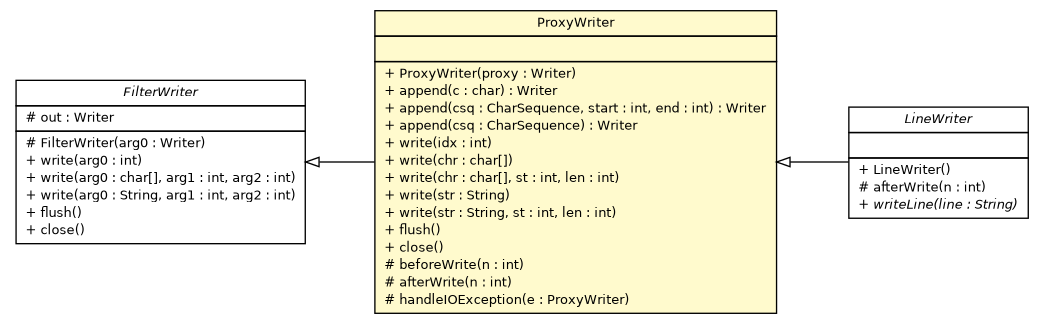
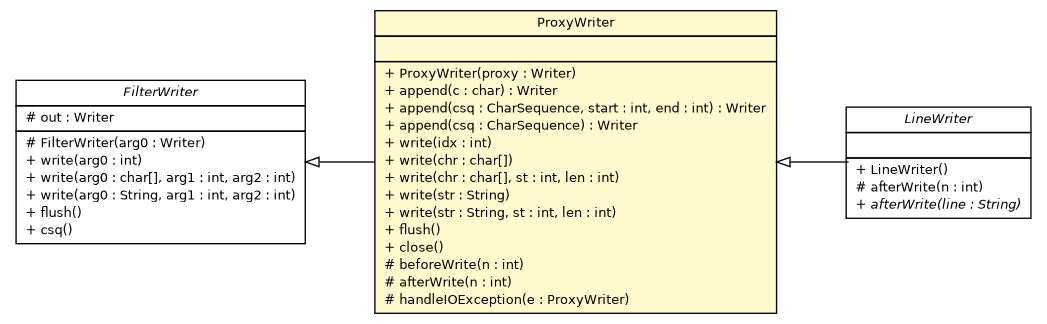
(939, 205) -> (939, 205)
(56, 230) -> (50, 230)
